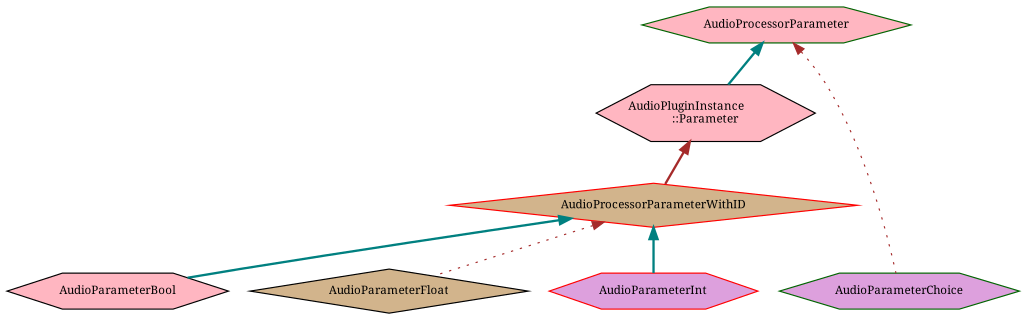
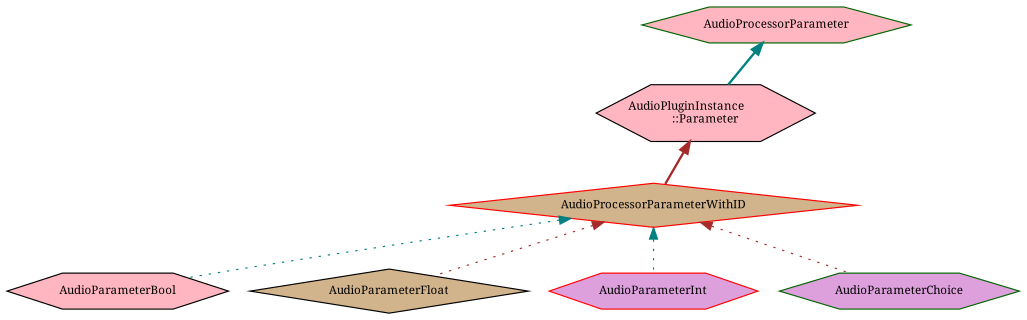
(861, 157) -> (781, 250)
(373, 248) -> (373, 248)
(654, 256) -> (654, 256)
